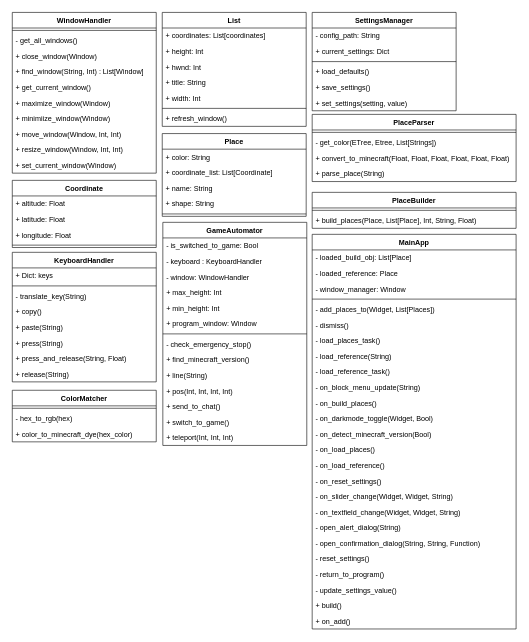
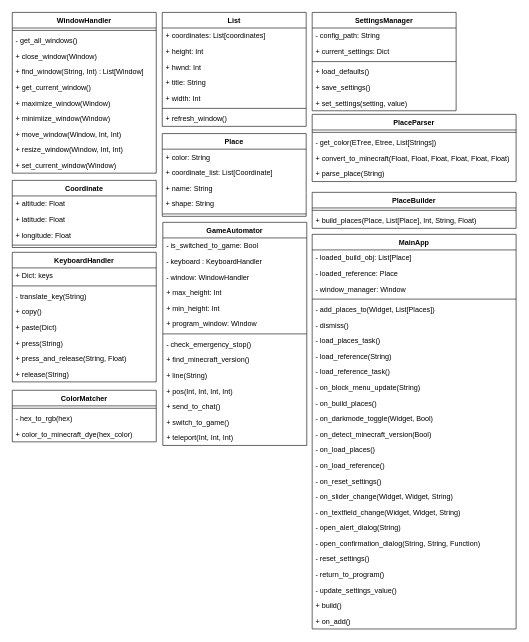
(44, 328) -> (40, 328)
